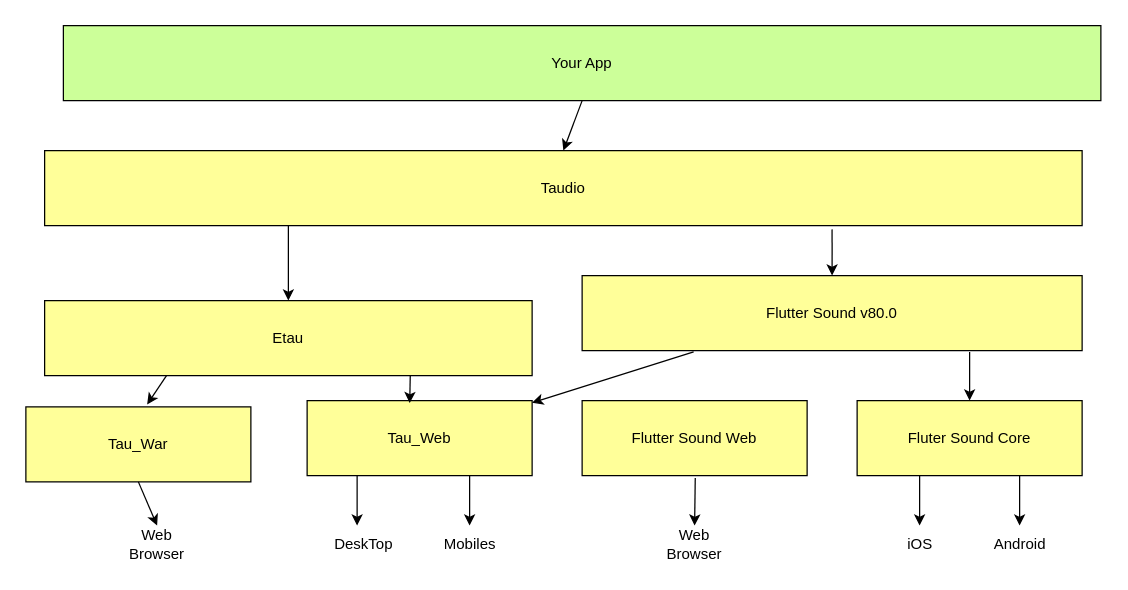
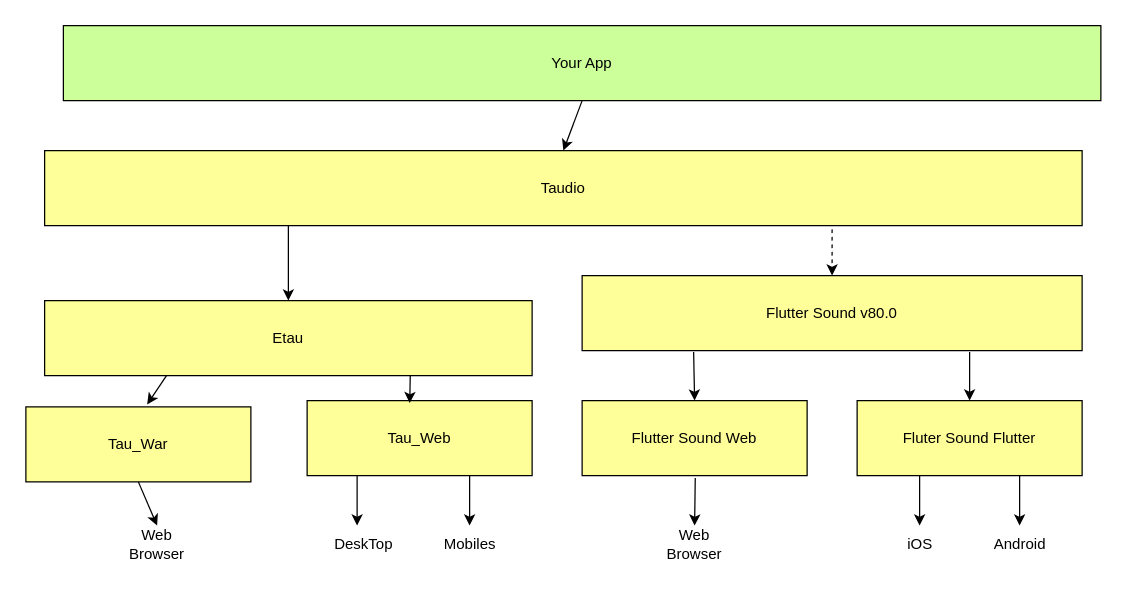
(832, 249) -> (832, 249)
(617, 376) -> (694, 372)
(969, 438) -> (969, 438)
